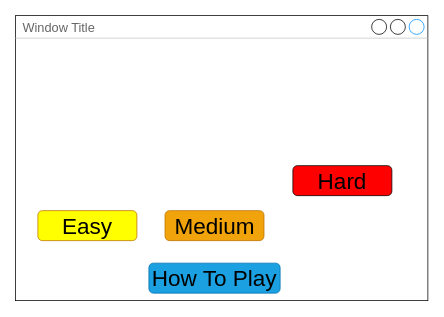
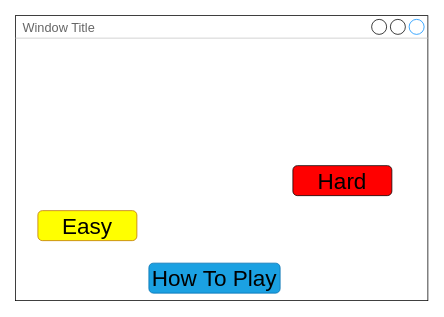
(215, 225) -> none
